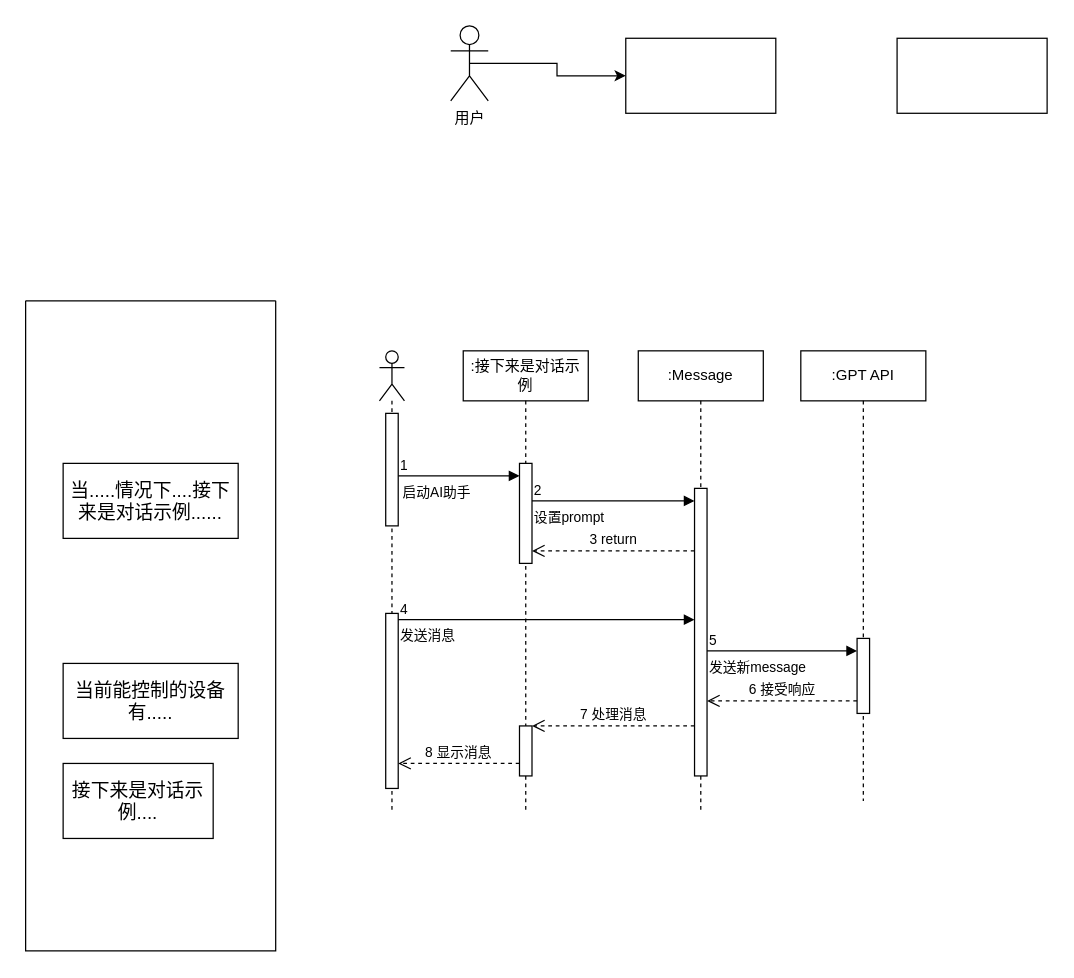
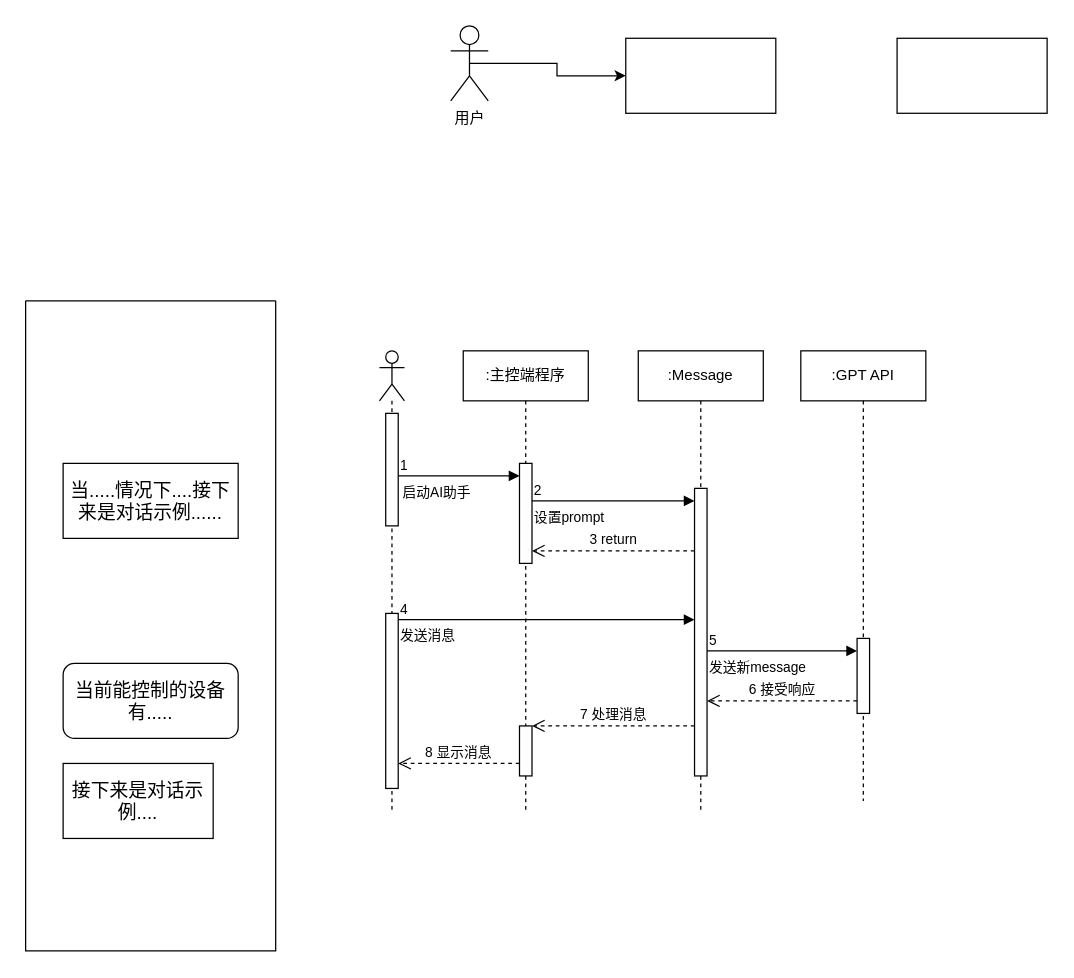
(526, 376) -> (526, 376)
(151, 701) -> (151, 701)
